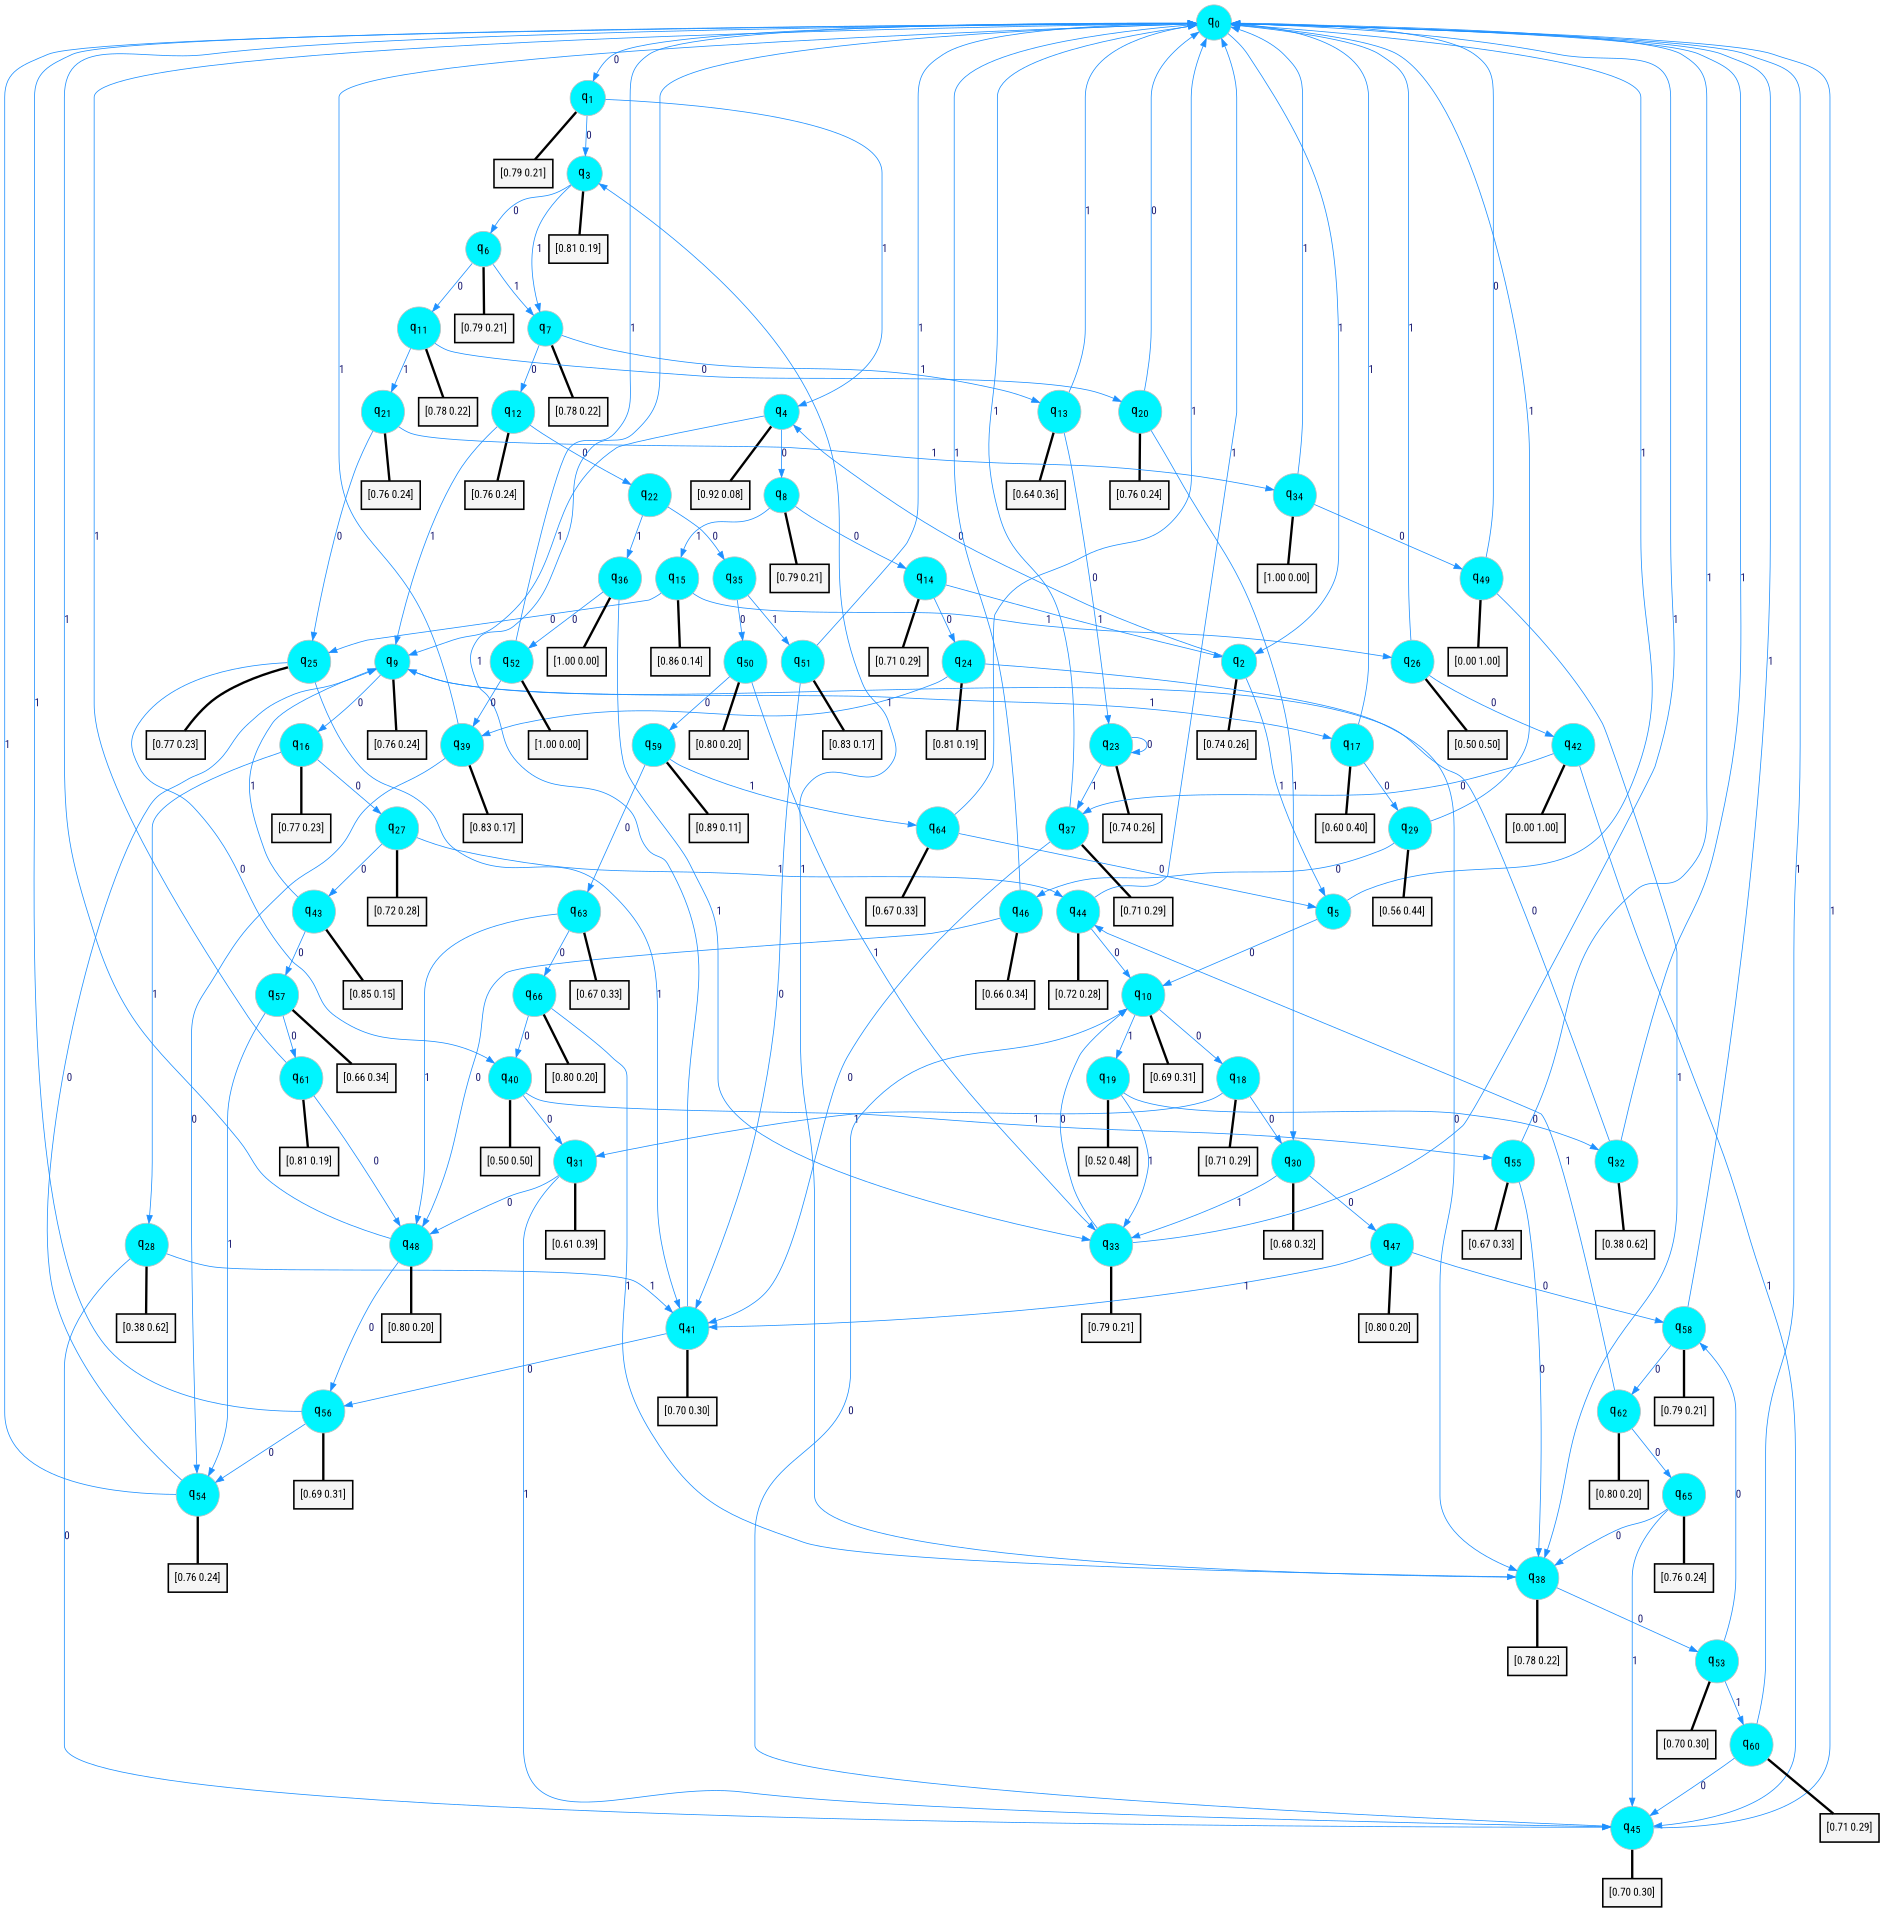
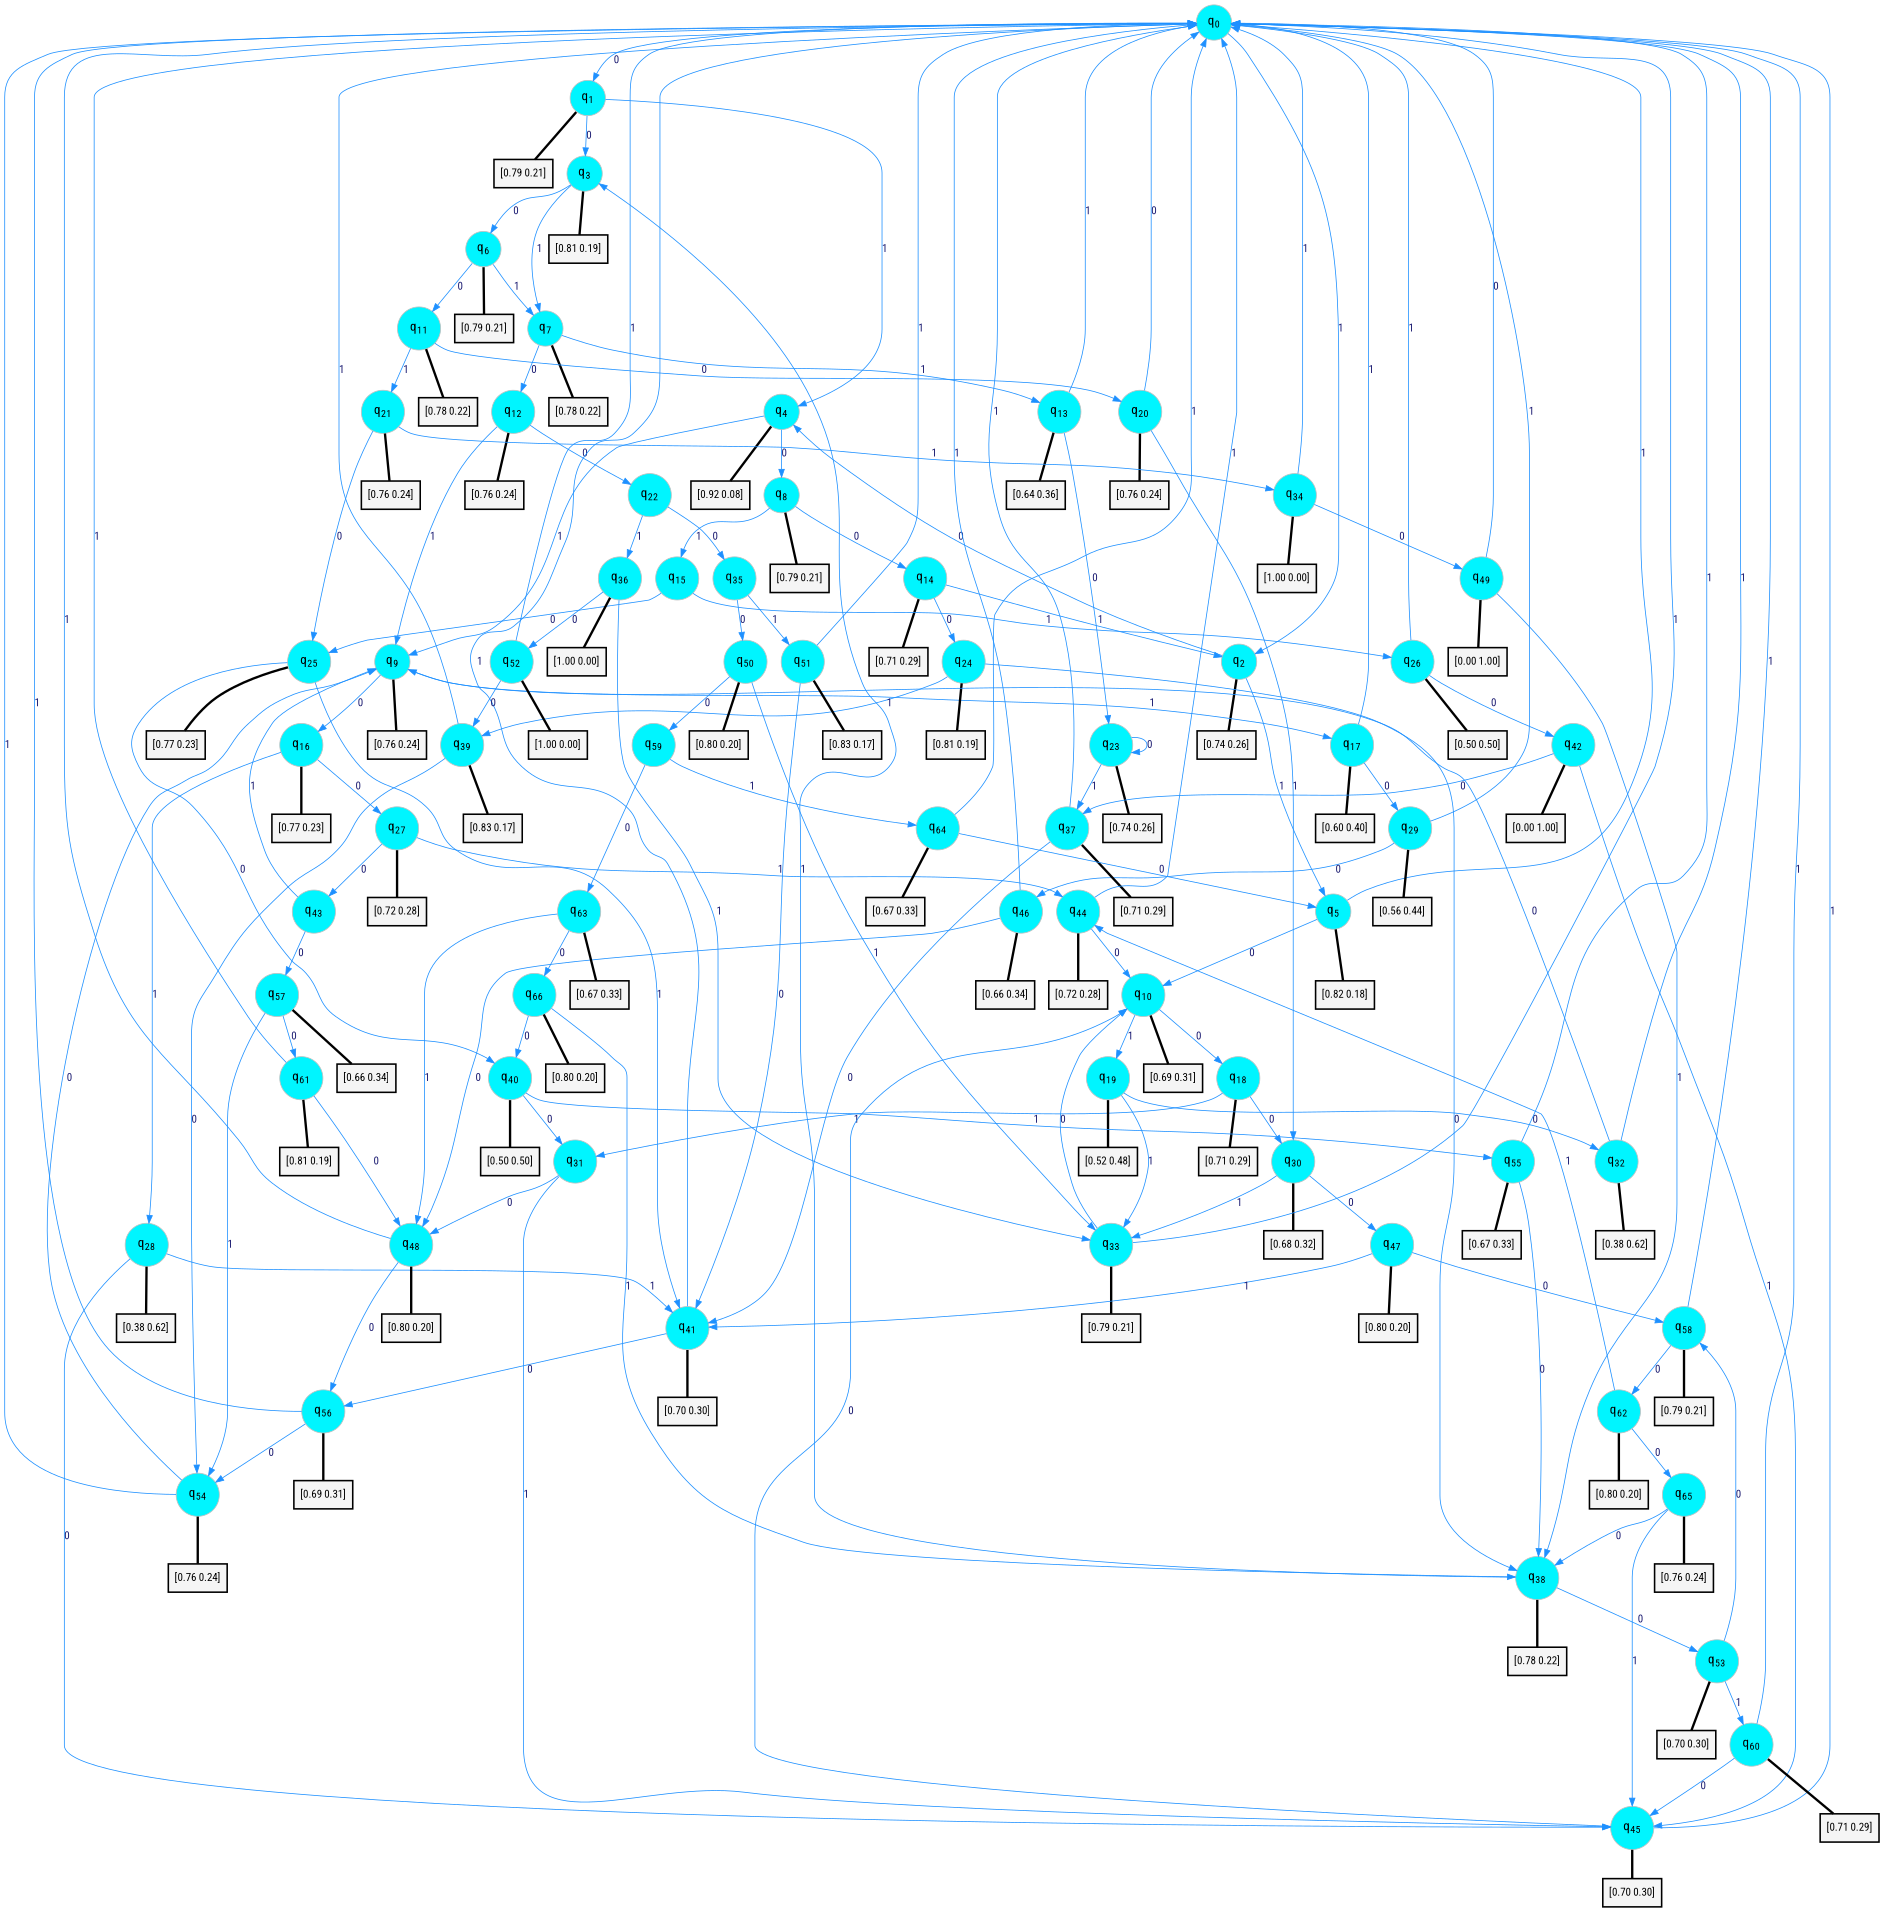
(680, 662) -> none
(719, 828) -> none
(373, 995) -> none
none -> (1345, 995)
(575, 1245) -> none
